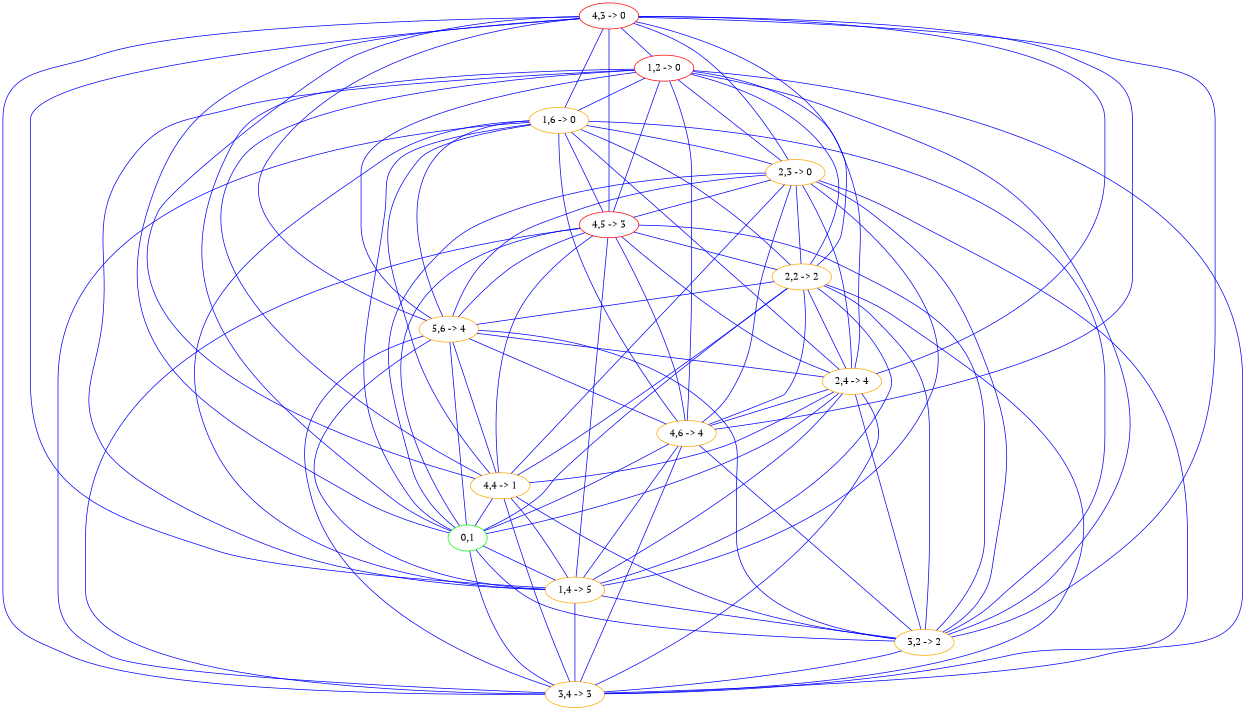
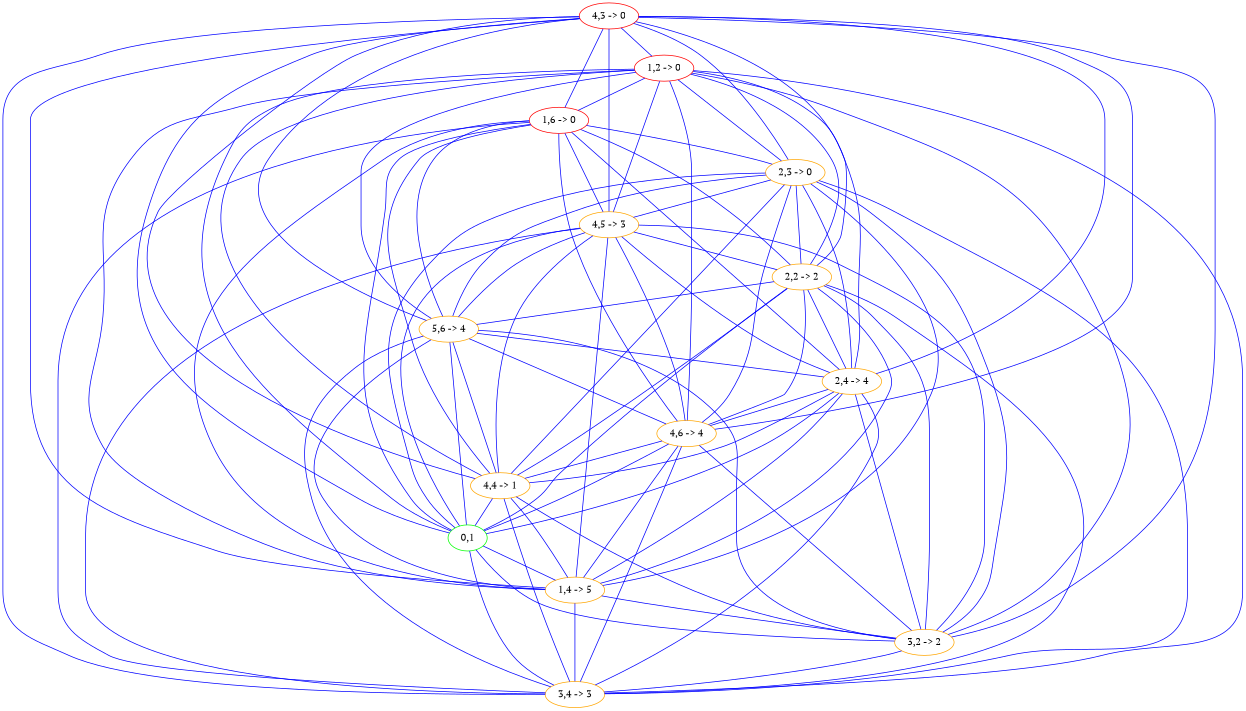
(559, 120) -> (559, 120)
(609, 225) -> (609, 225)
(1041, 244) -> none
none -> (593, 460)
